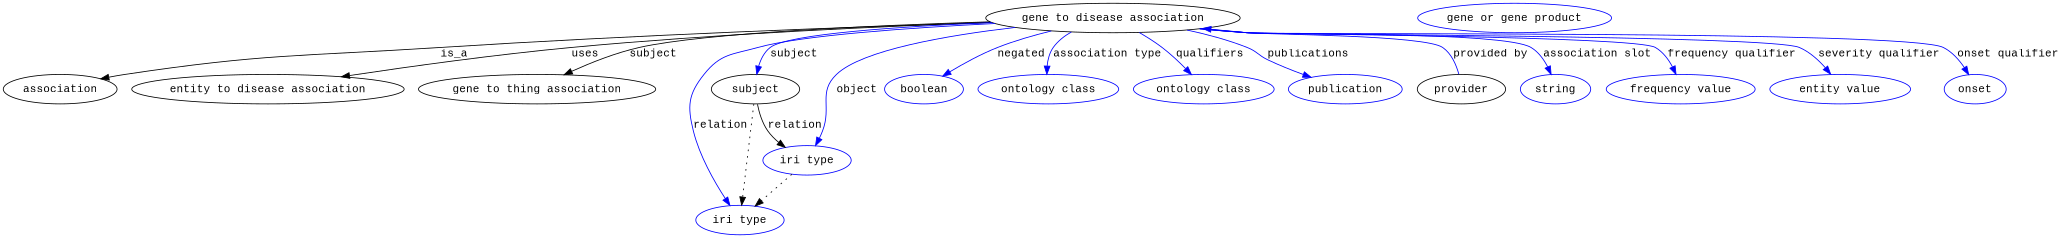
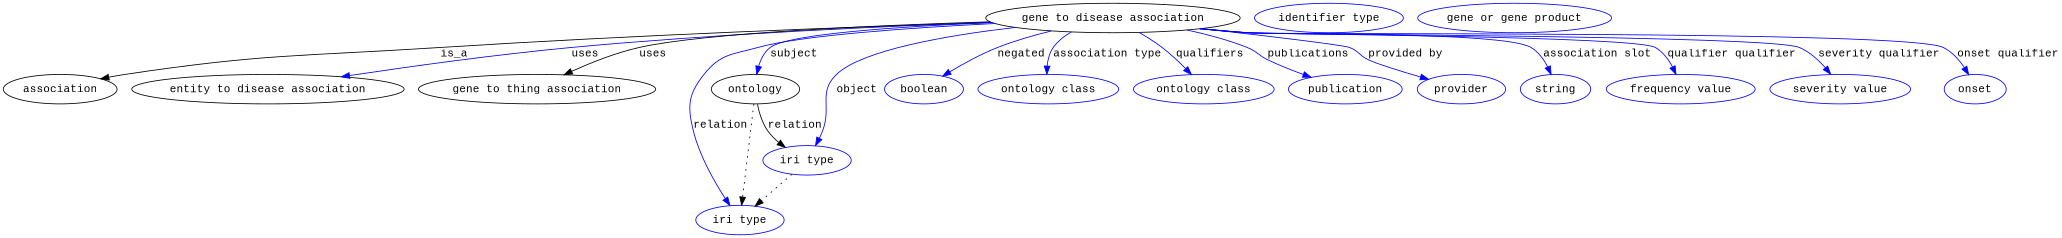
none -> (1329, 18)
(1343, 36) -> (1314, 42)
(638, 42) -> (638, 42)
(653, 54) -> (653, 54)
(1732, 54) -> (1732, 54)
(756, 89) -> (756, 89)
(1461, 89) -> (1461, 89)
(1840, 89) -> (1840, 89)
